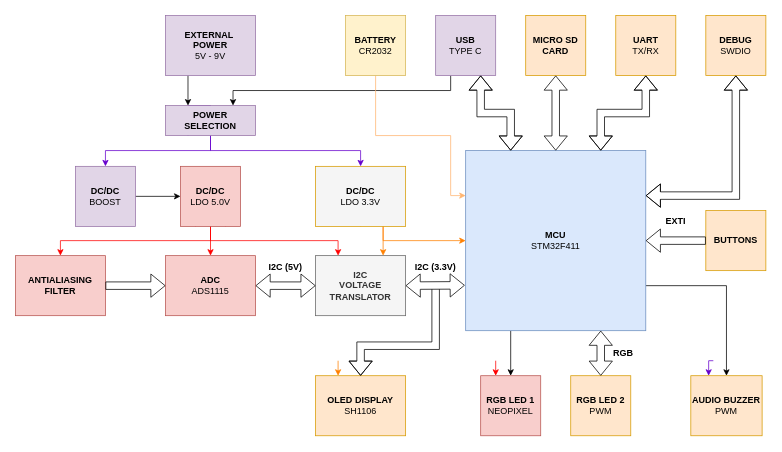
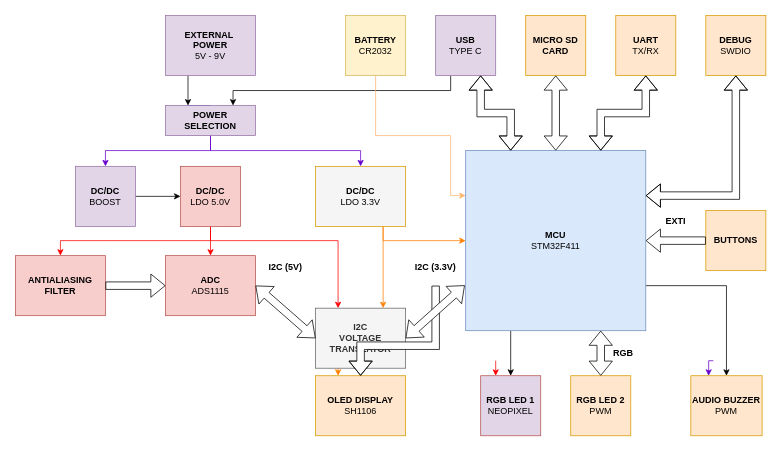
(360, 285) -> (360, 338)
(510, 405) -> (510, 405)
